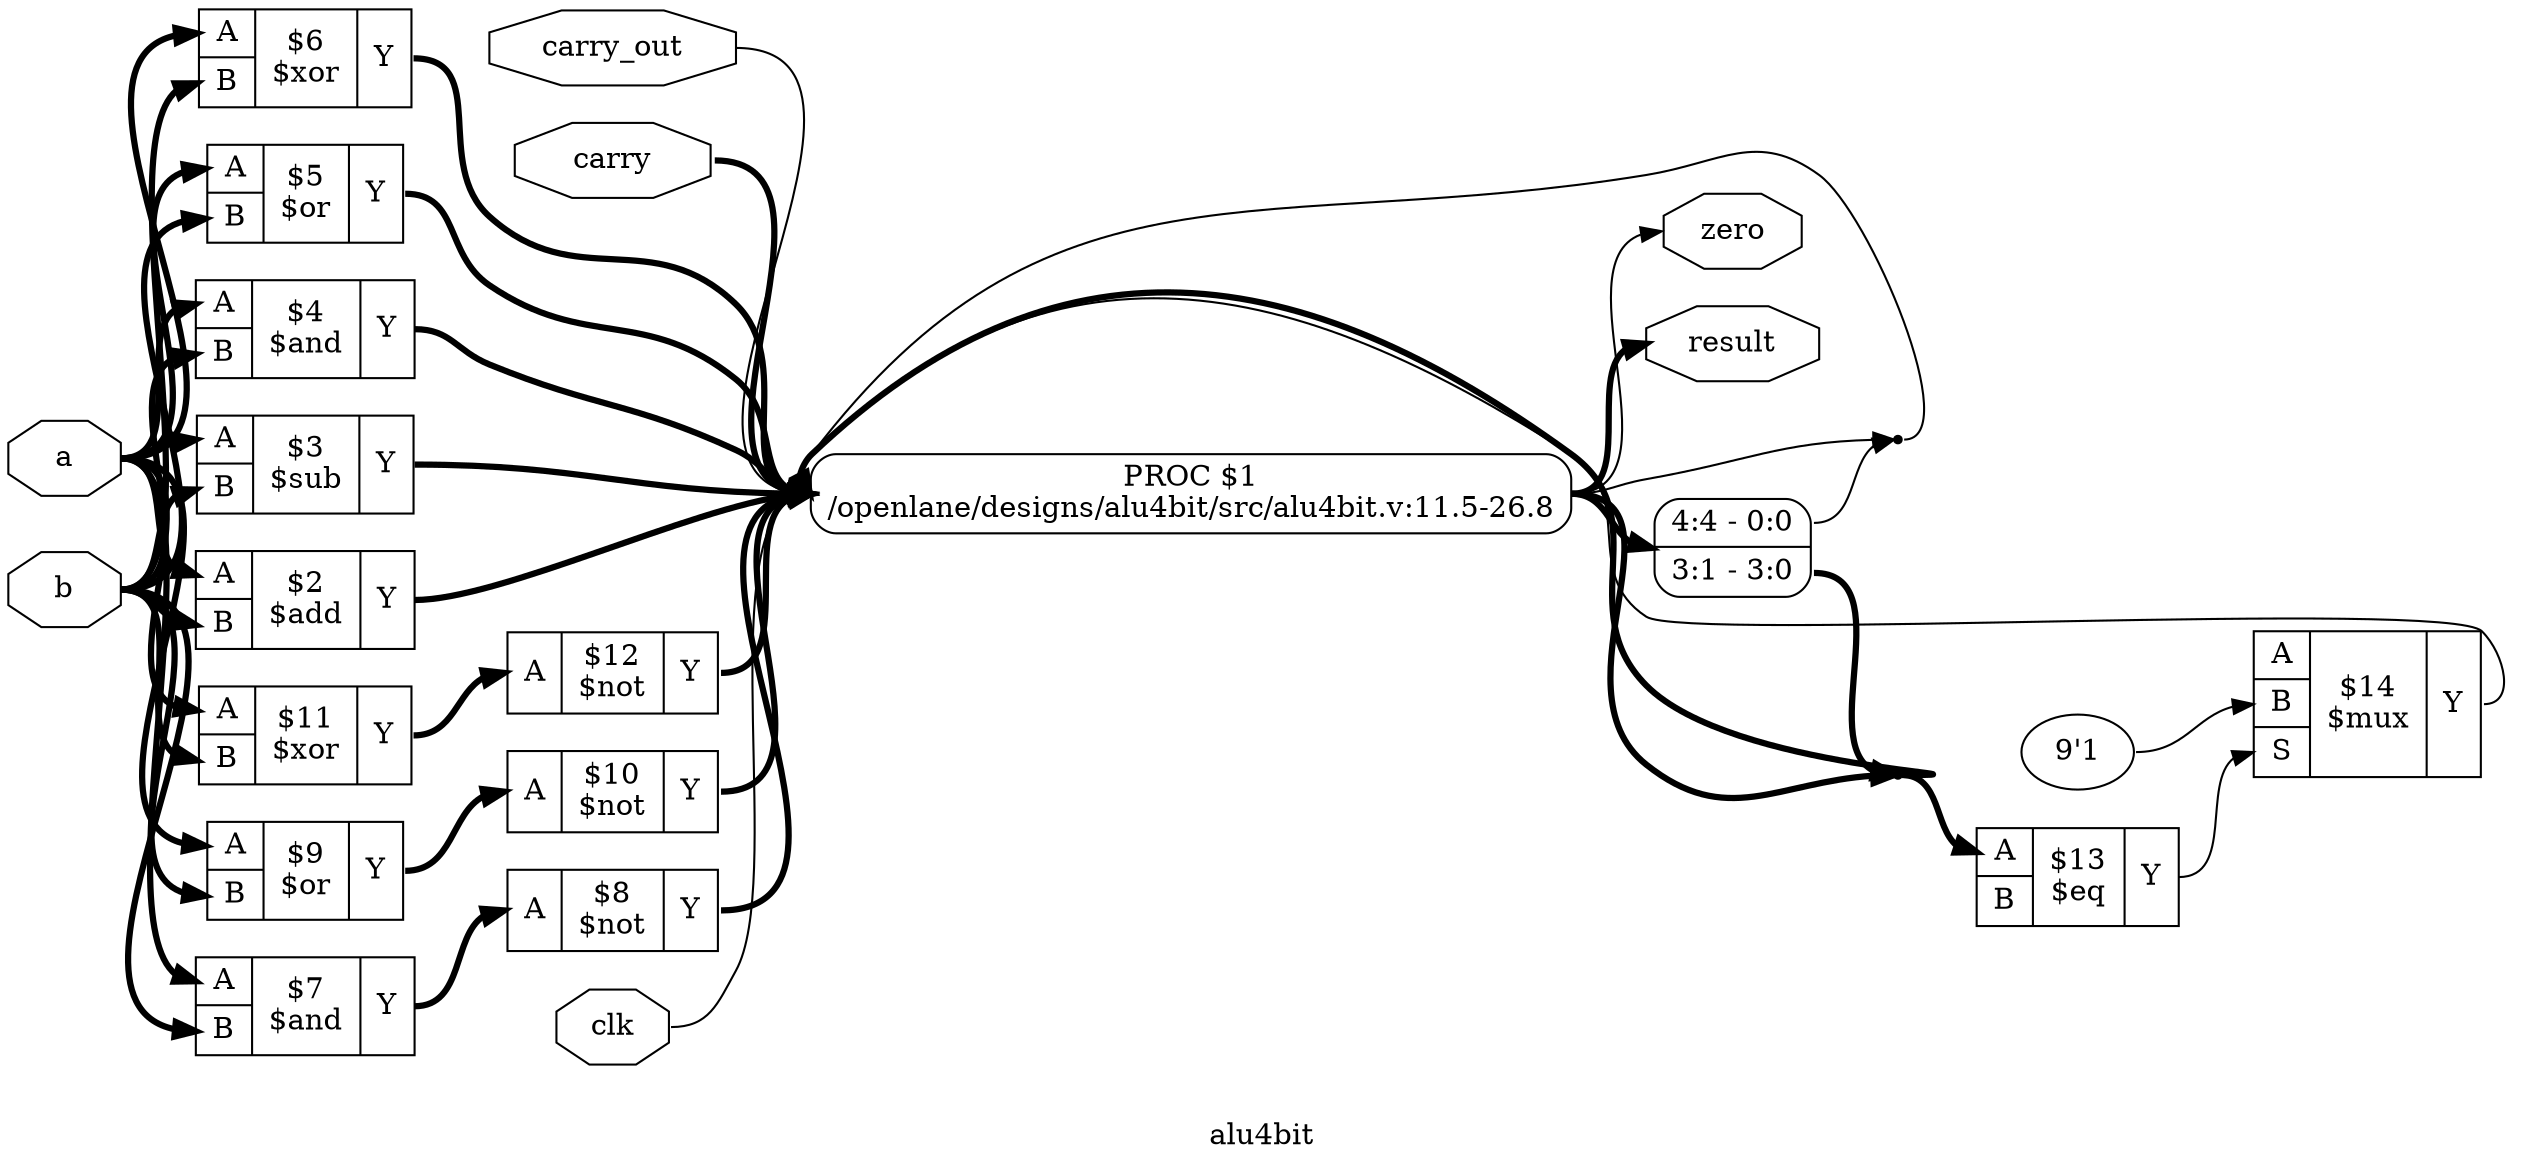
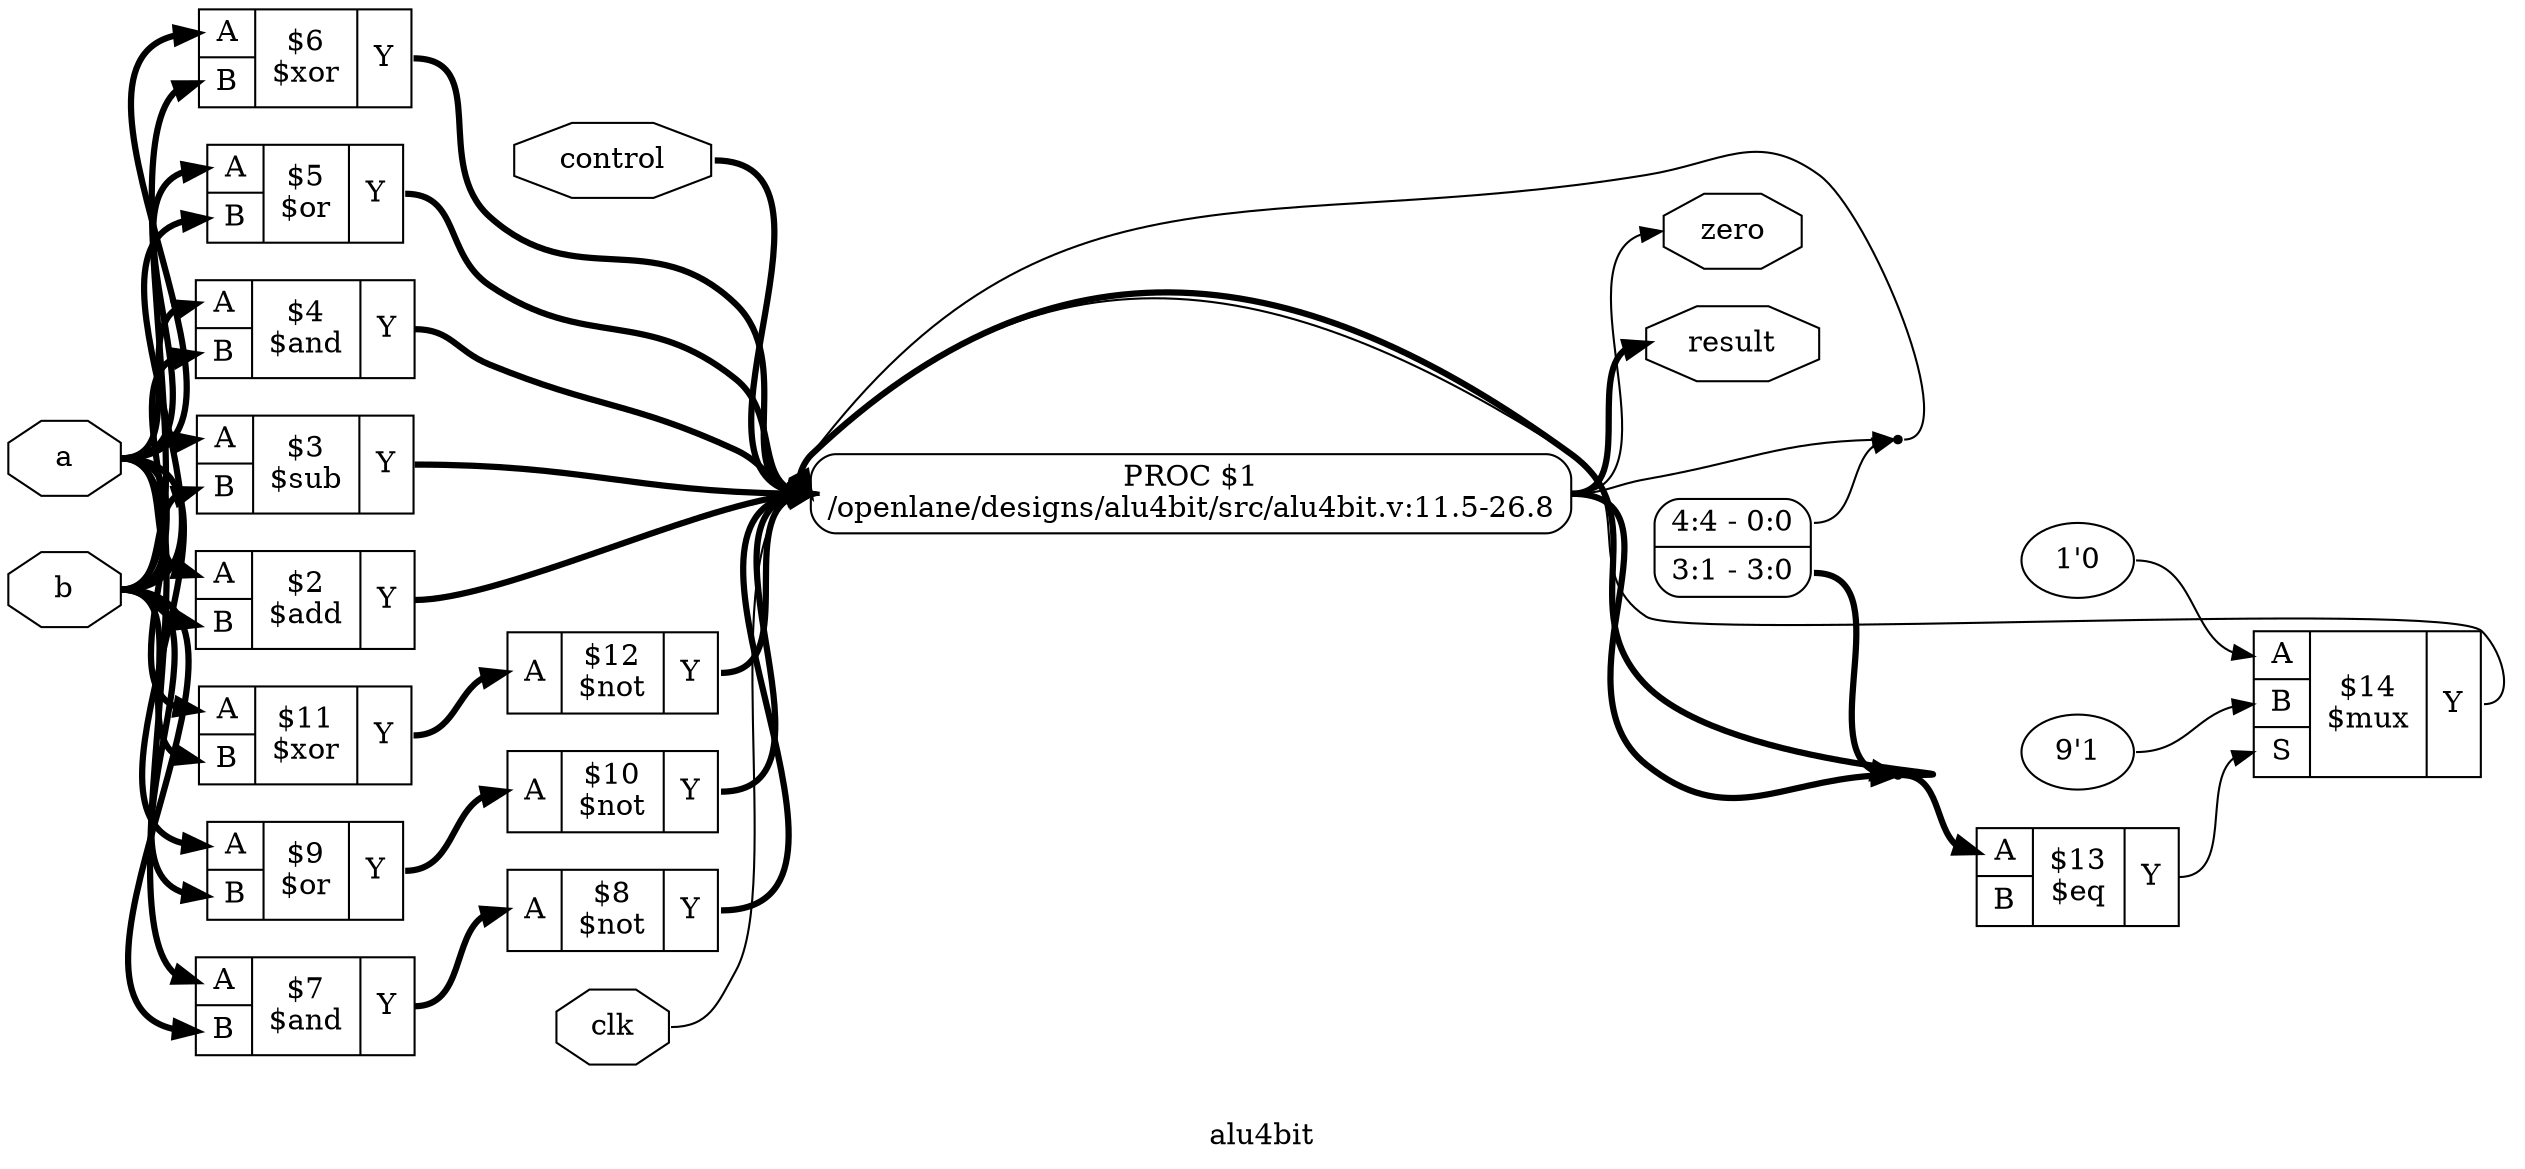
(613, 48) -> none
(613, 160) -> (613, 160)
(1605, 512) -> none
none -> (2078, 560)
